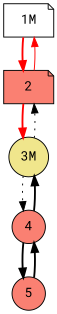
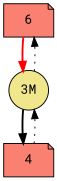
(29, 20) -> none
(29, 87) -> (29, 20)
(22, 189) -> (22, 122)
(35, 198) -> (35, 131)
(29, 227) -> (29, 160)
(29, 294) -> none
